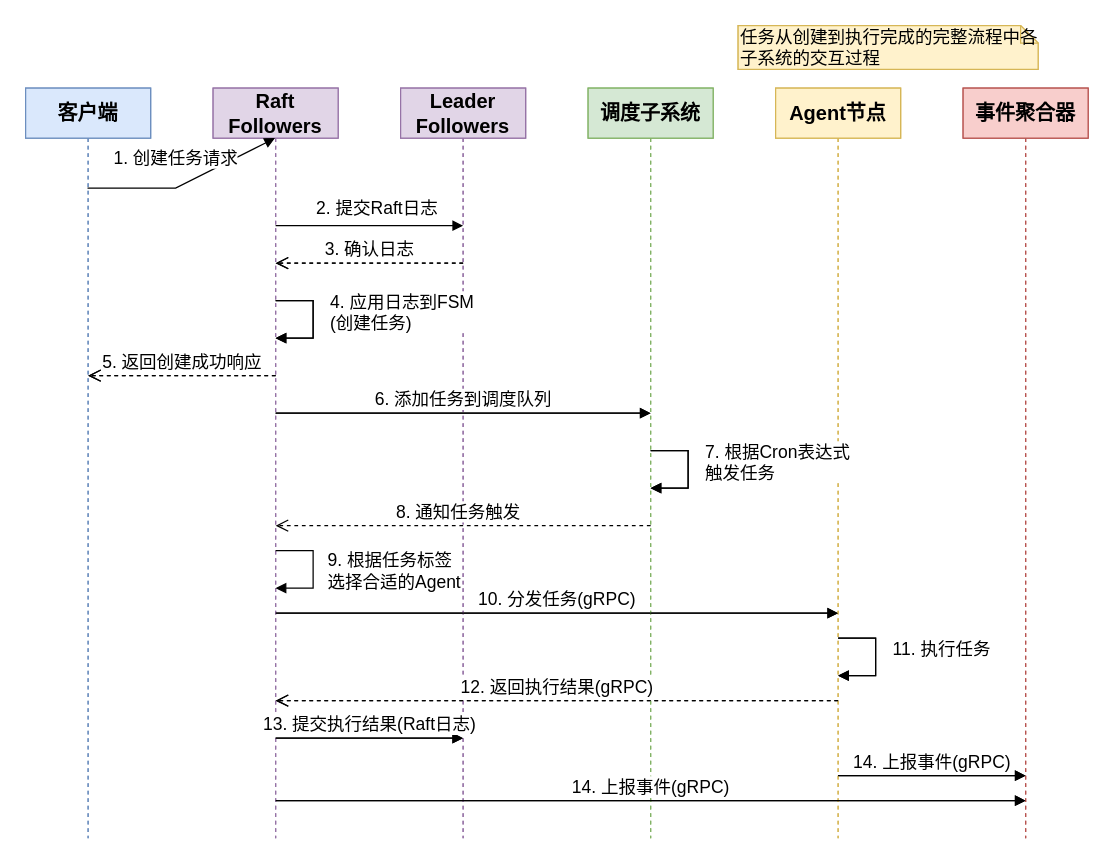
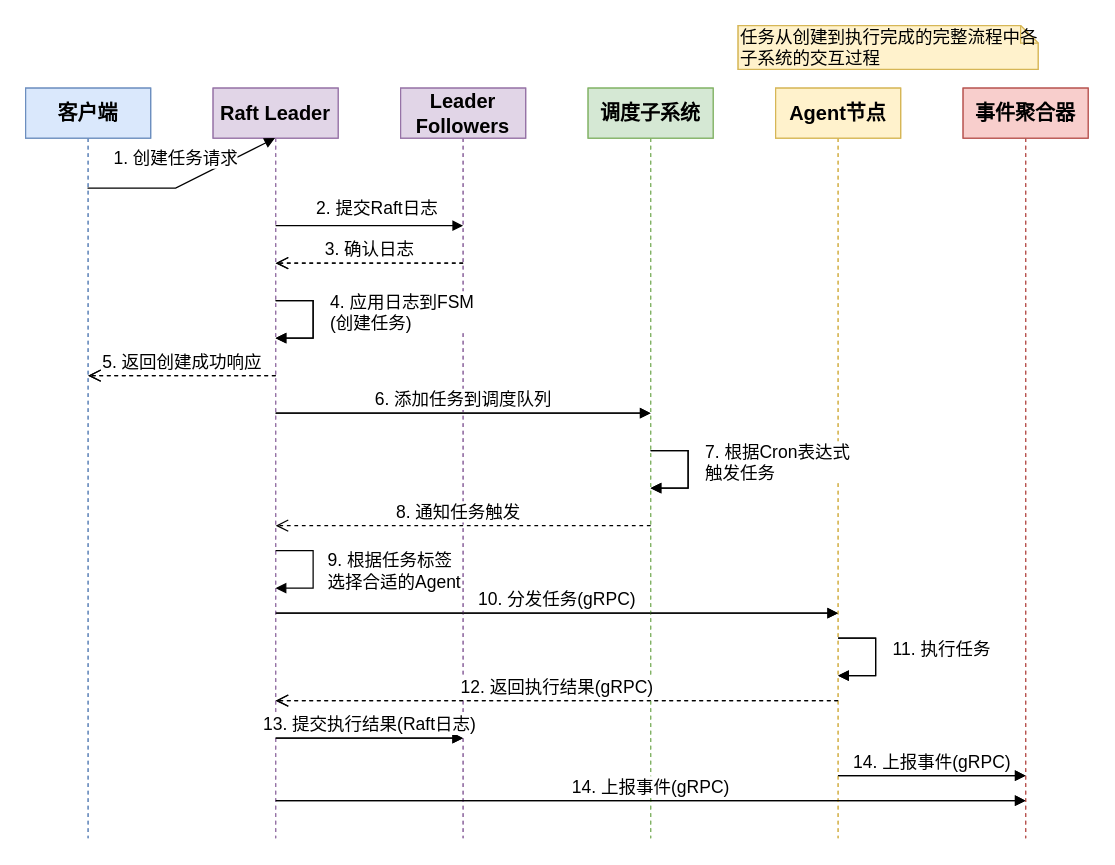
(276, 113) -> (276, 113)
